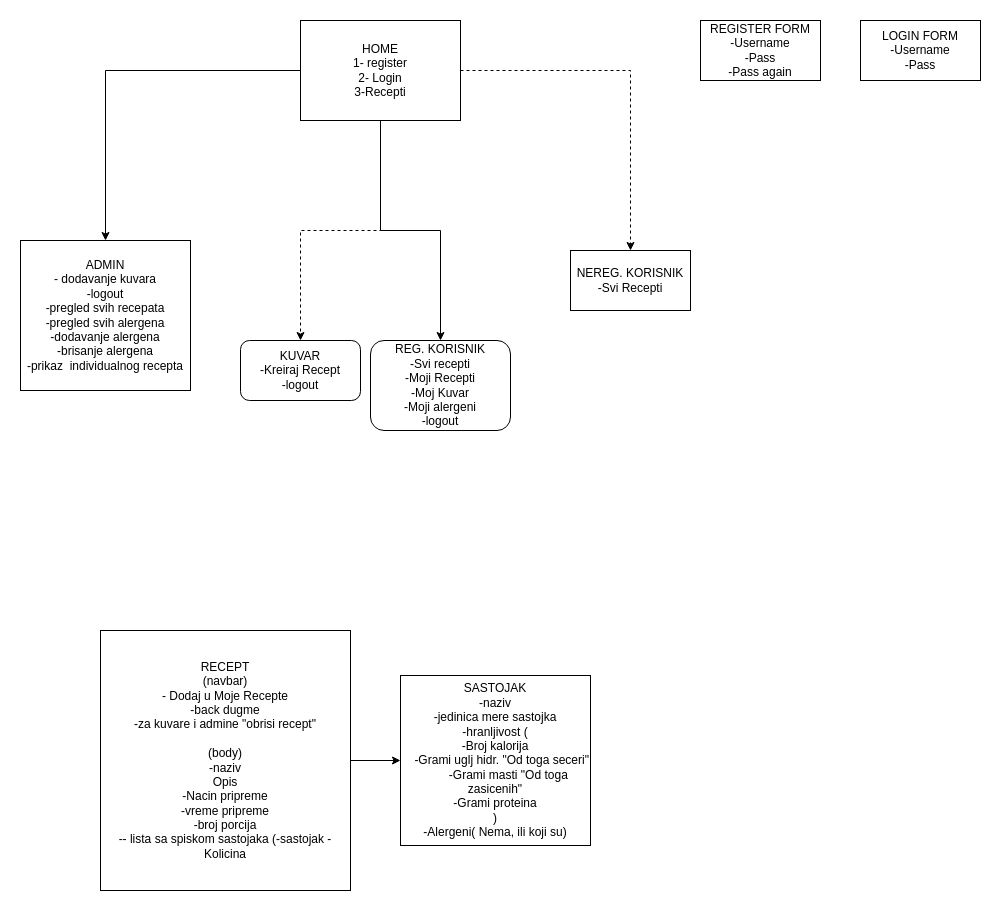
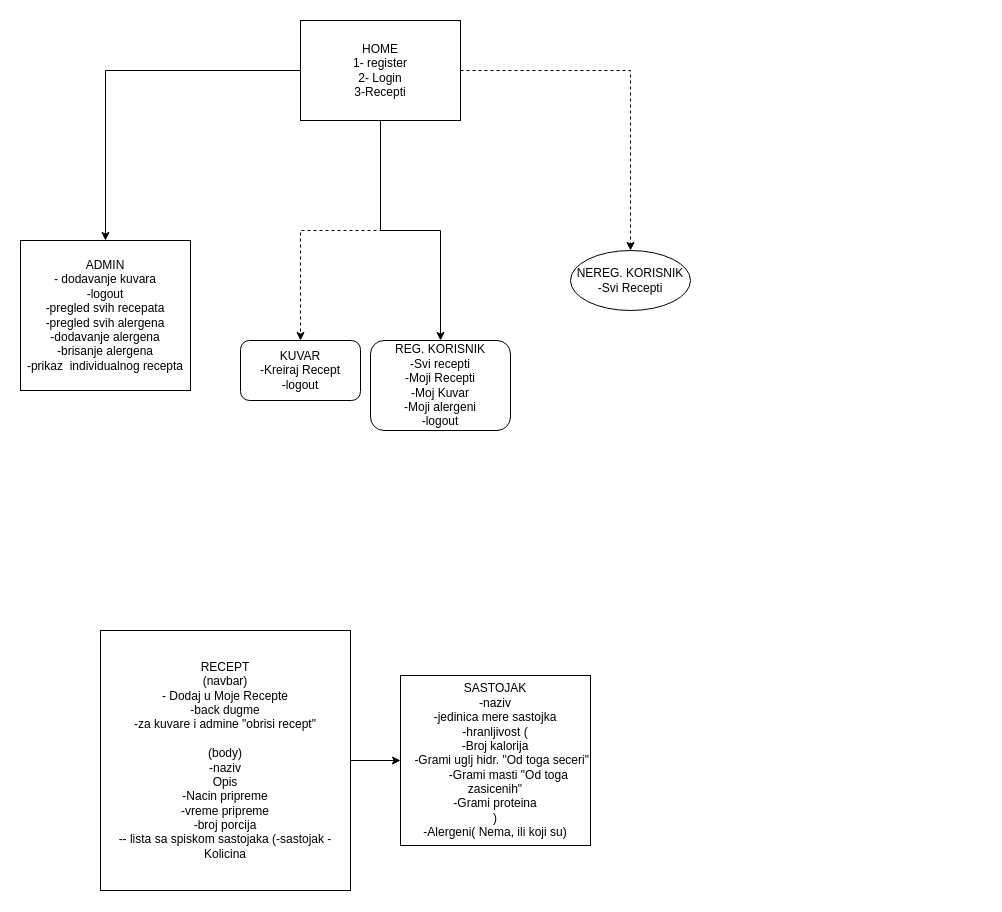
(761, 51) -> none
(921, 51) -> none
(631, 281) -> (631, 281)
